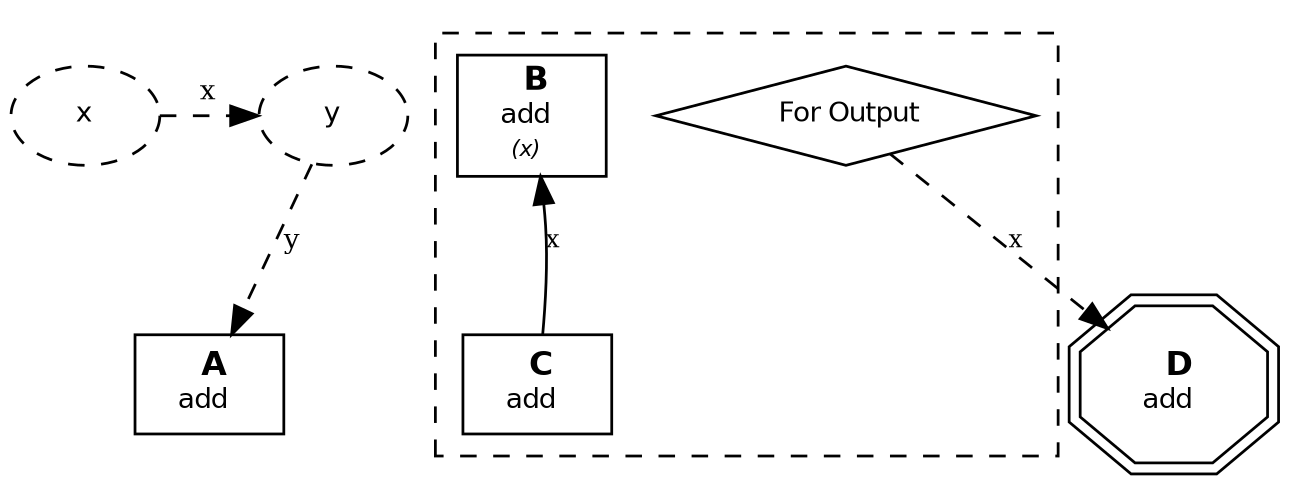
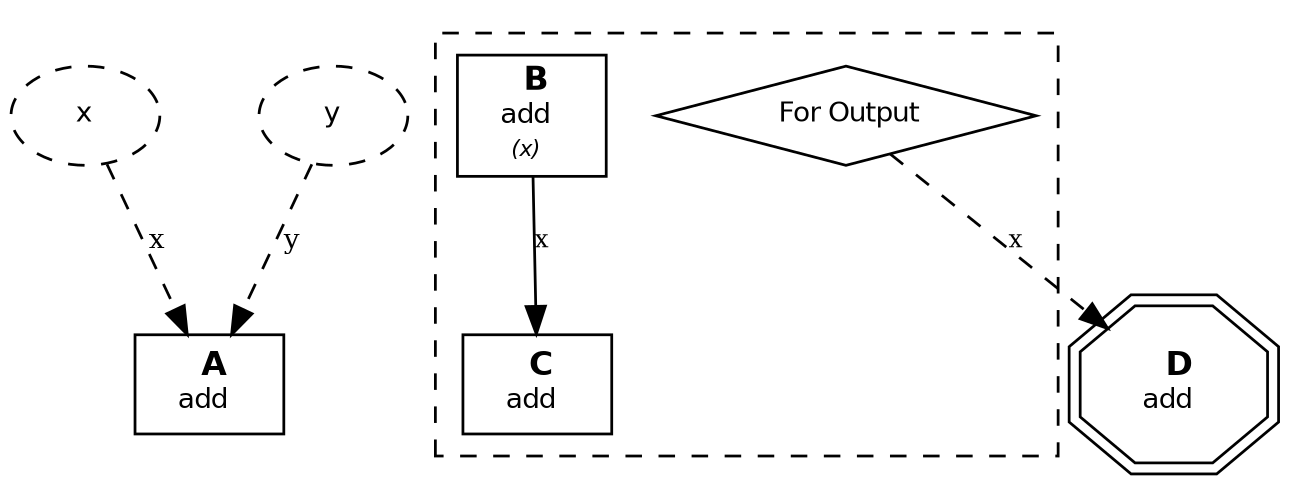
(195, 116) -> (141, 237)
(546, 269) -> (534, 241)
